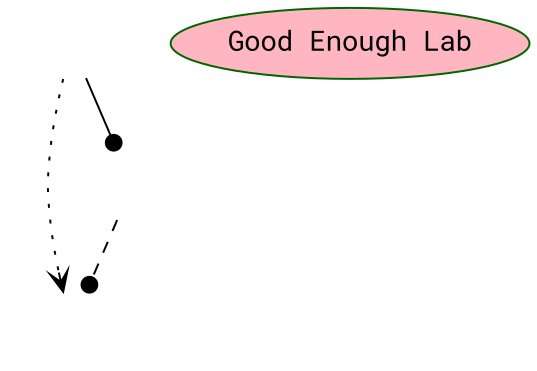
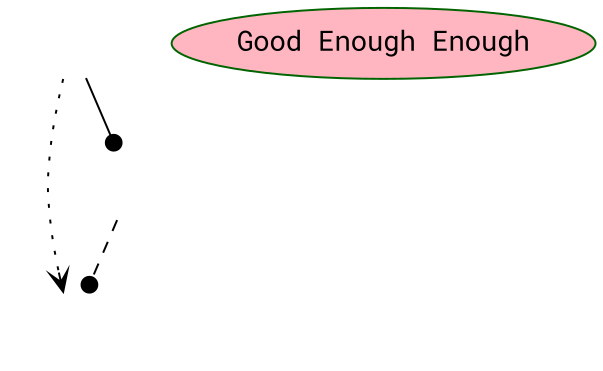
(350, 43) -> (384, 43)
